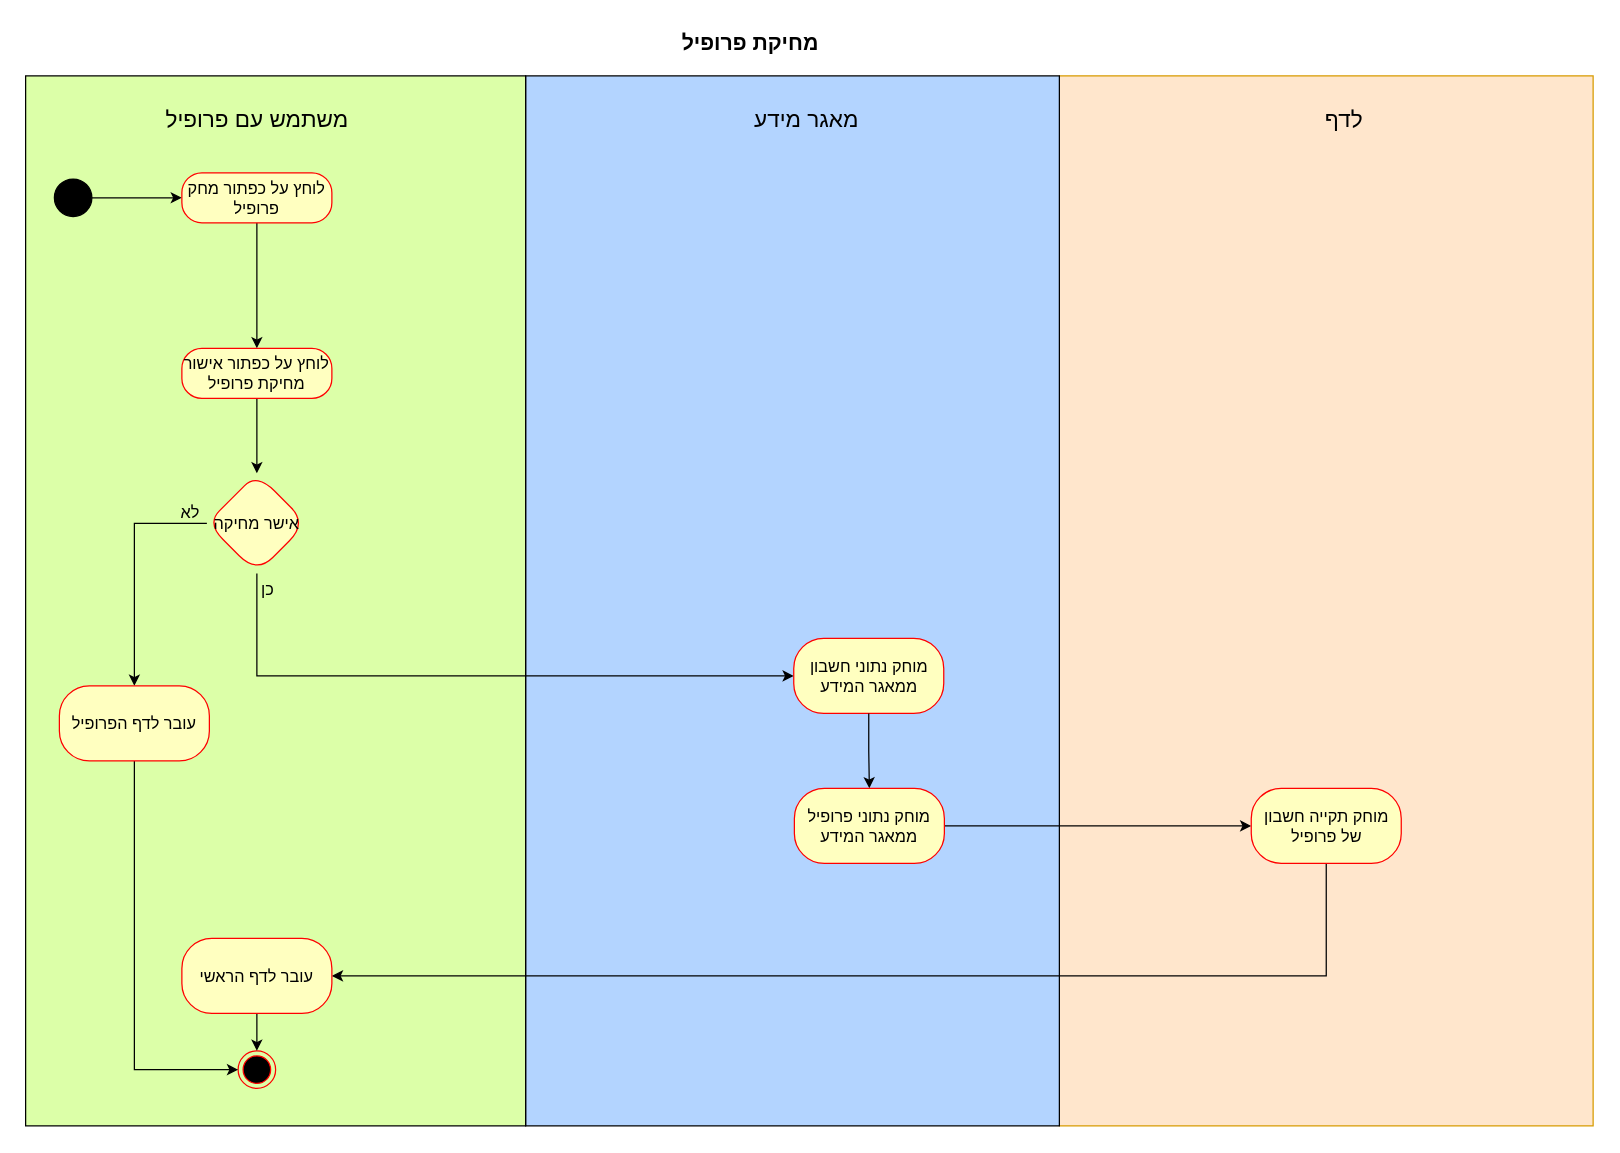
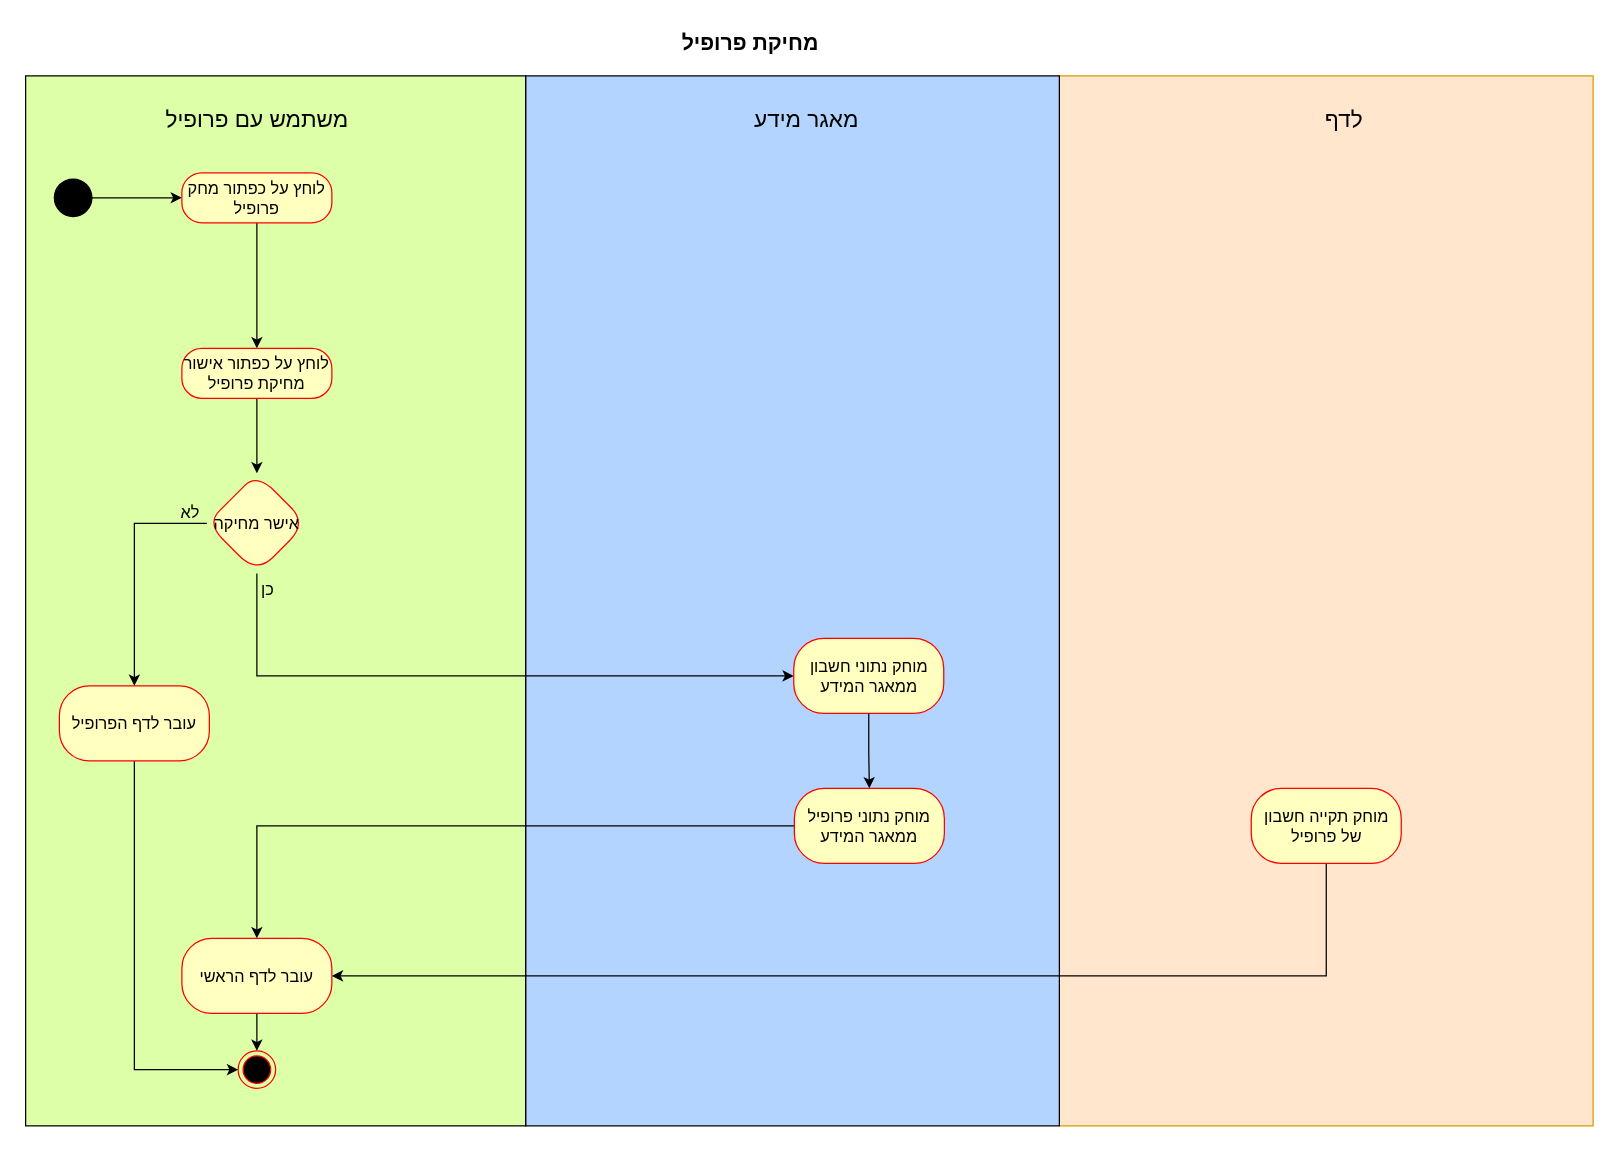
(1094, 826) -> (474, 826)
